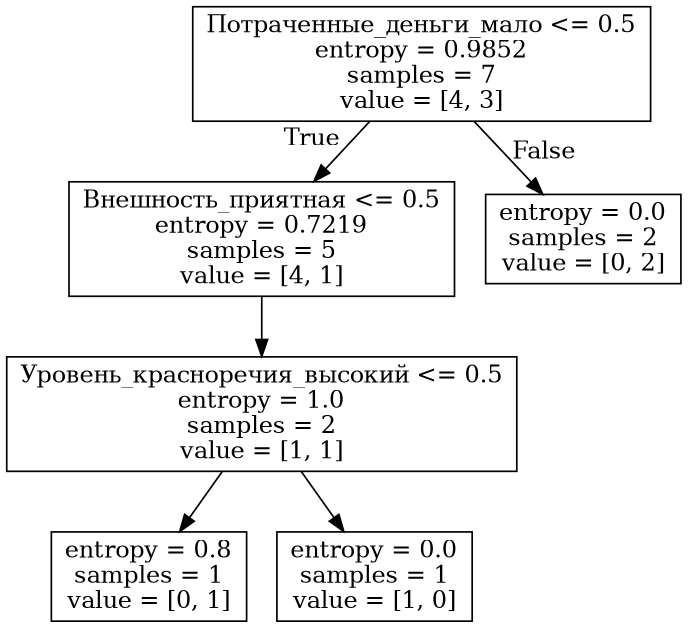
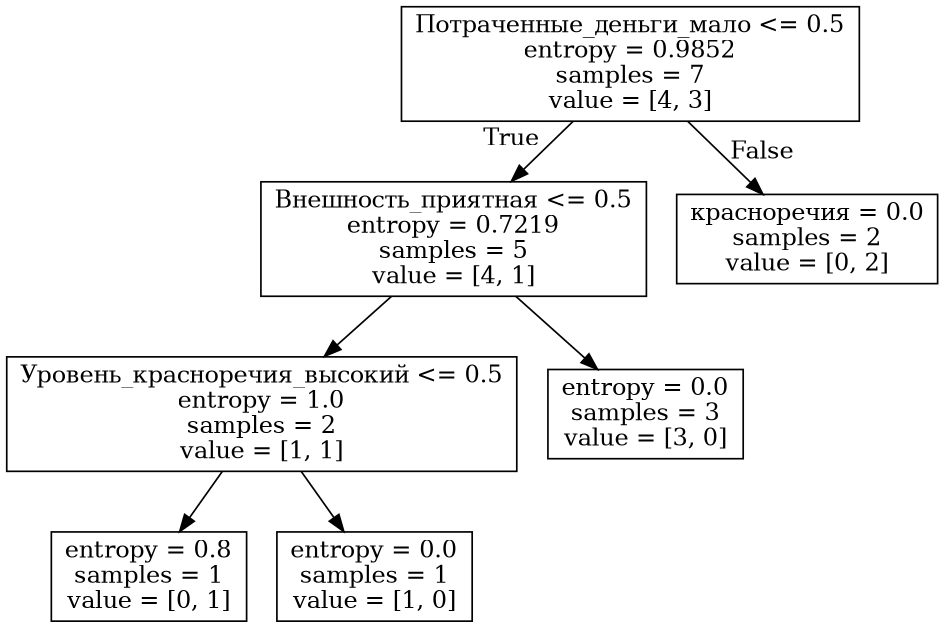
(583, 239) -> (807, 239)
none -> (646, 414)
